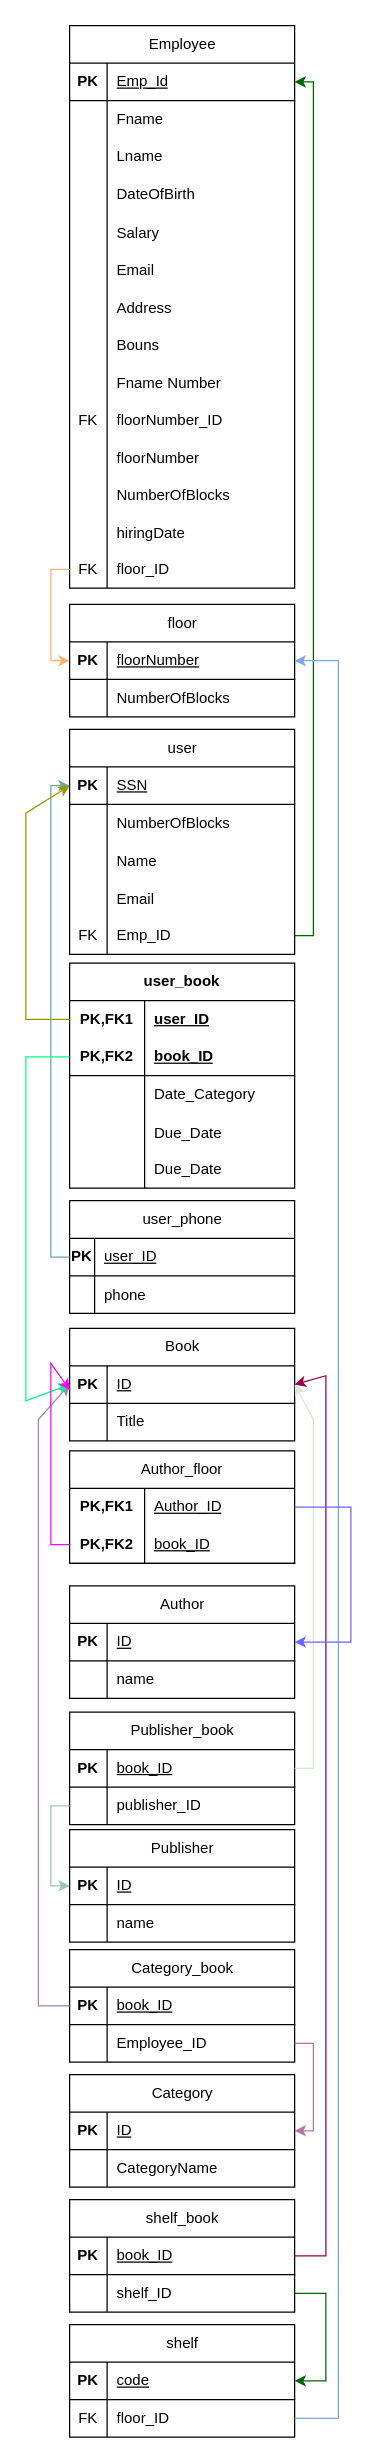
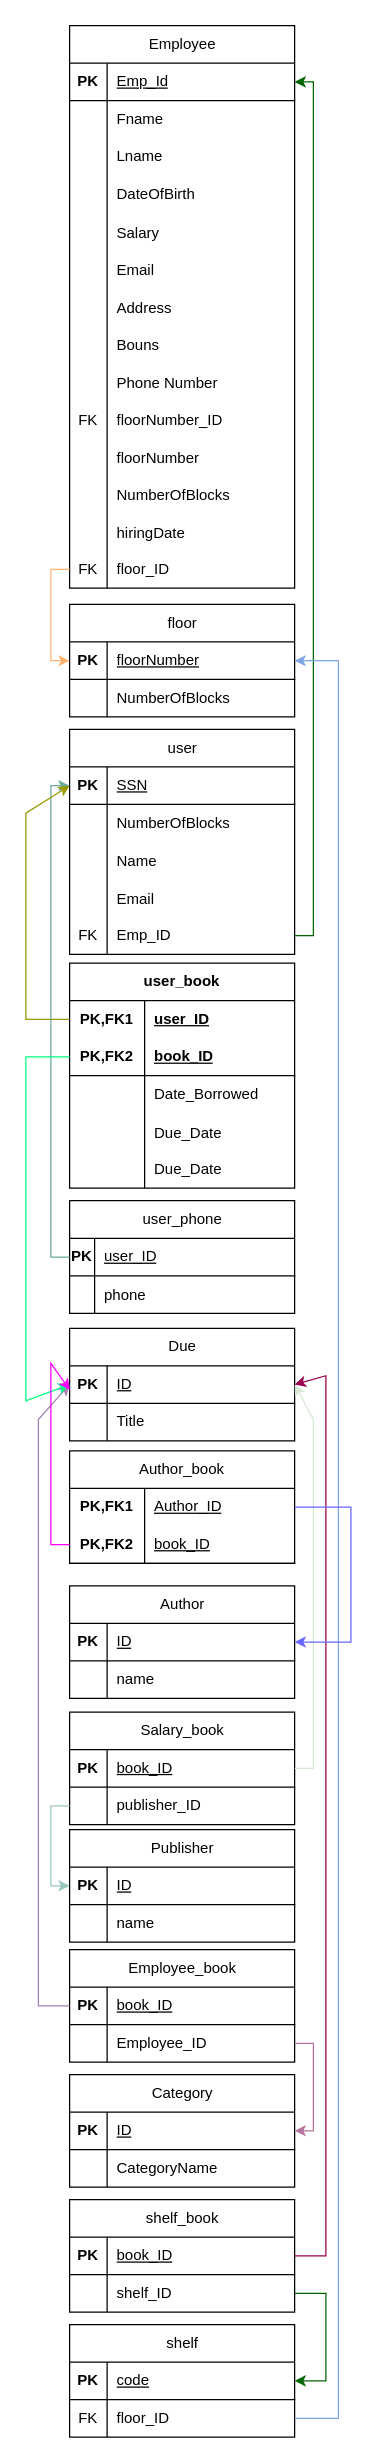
(165, 383) -> (165, 383)
(209, 1094) -> (209, 1094)
(183, 1347) -> (183, 1347)
(182, 1469) -> (182, 1469)
(183, 1731) -> (183, 1731)
(183, 1968) -> (183, 1968)
